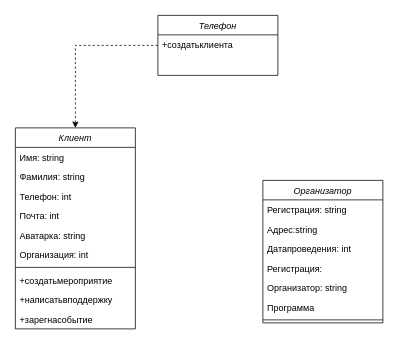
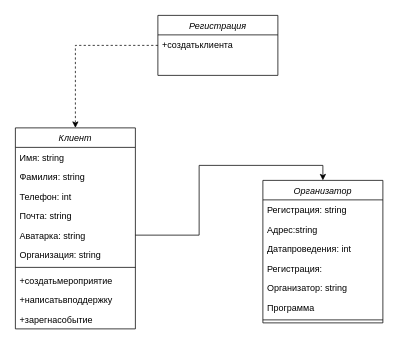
(218, 26) -> (218, 26)
none -> (265, 165)
(41, 216) -> (49, 216)
(56, 255) -> (64, 255)
